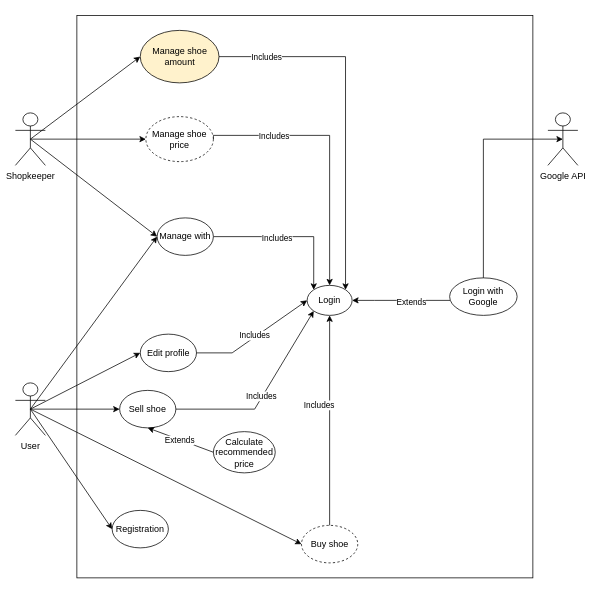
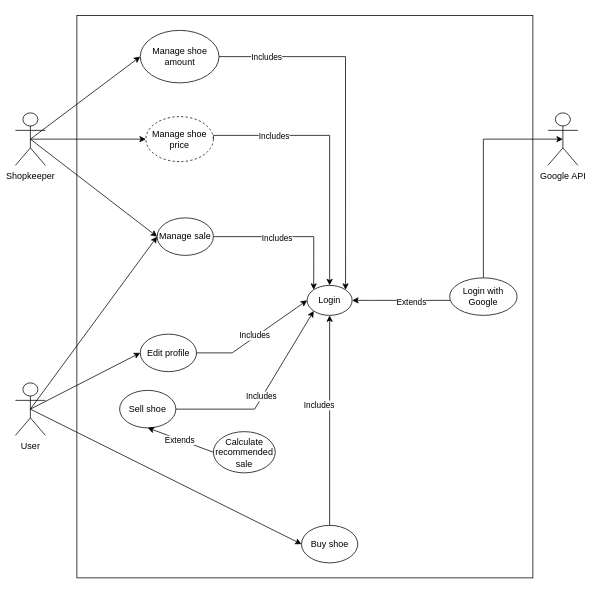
(180, 57) -> (180, 57)
(185, 237) -> (185, 237)
(113, 409) -> none
(245, 453) -> (245, 453)
(70, 468) -> none
(140, 529) -> none
(330, 544) -> (330, 544)
